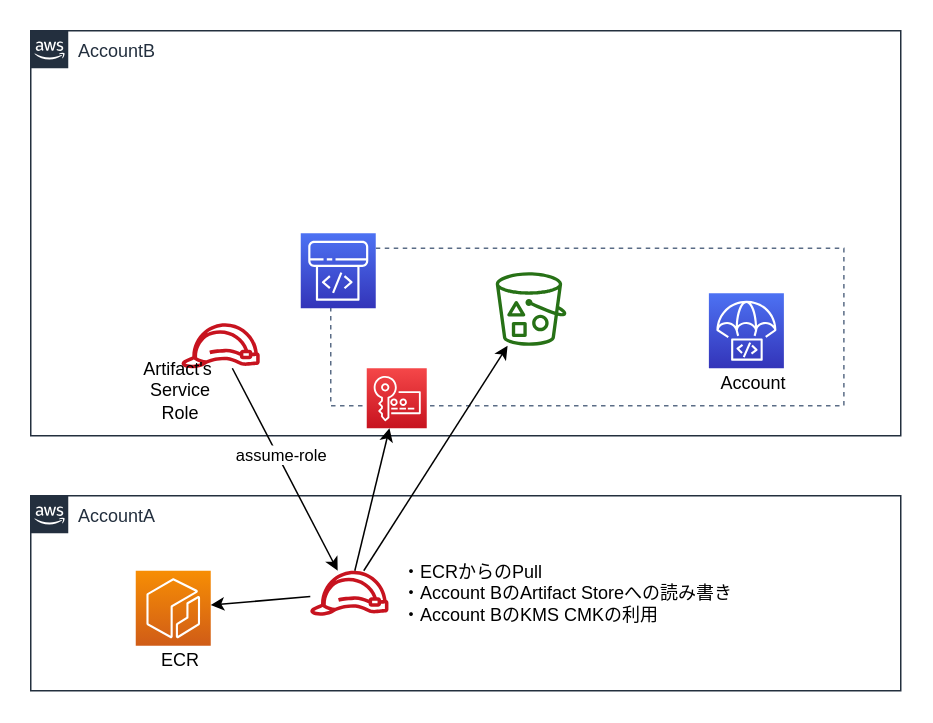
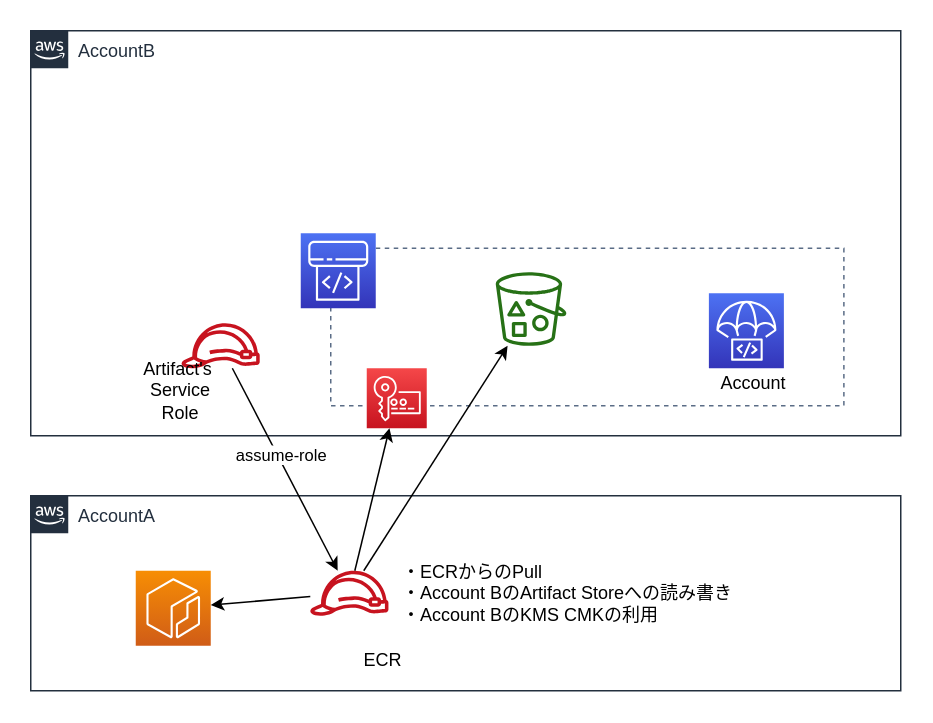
(181, 661) -> (383, 661)
